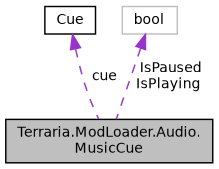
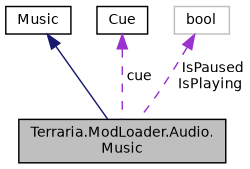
none -> (38, 20)
(109, 141) -> (122, 141)
